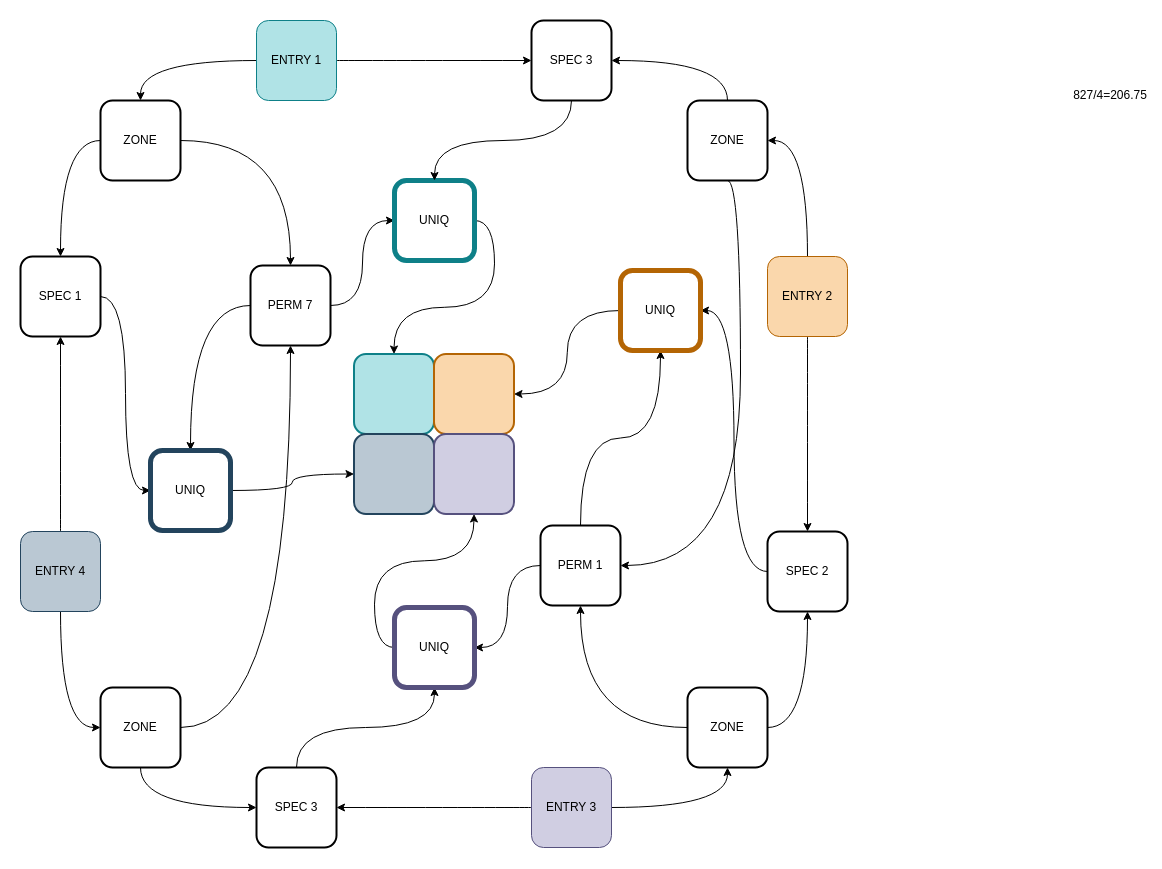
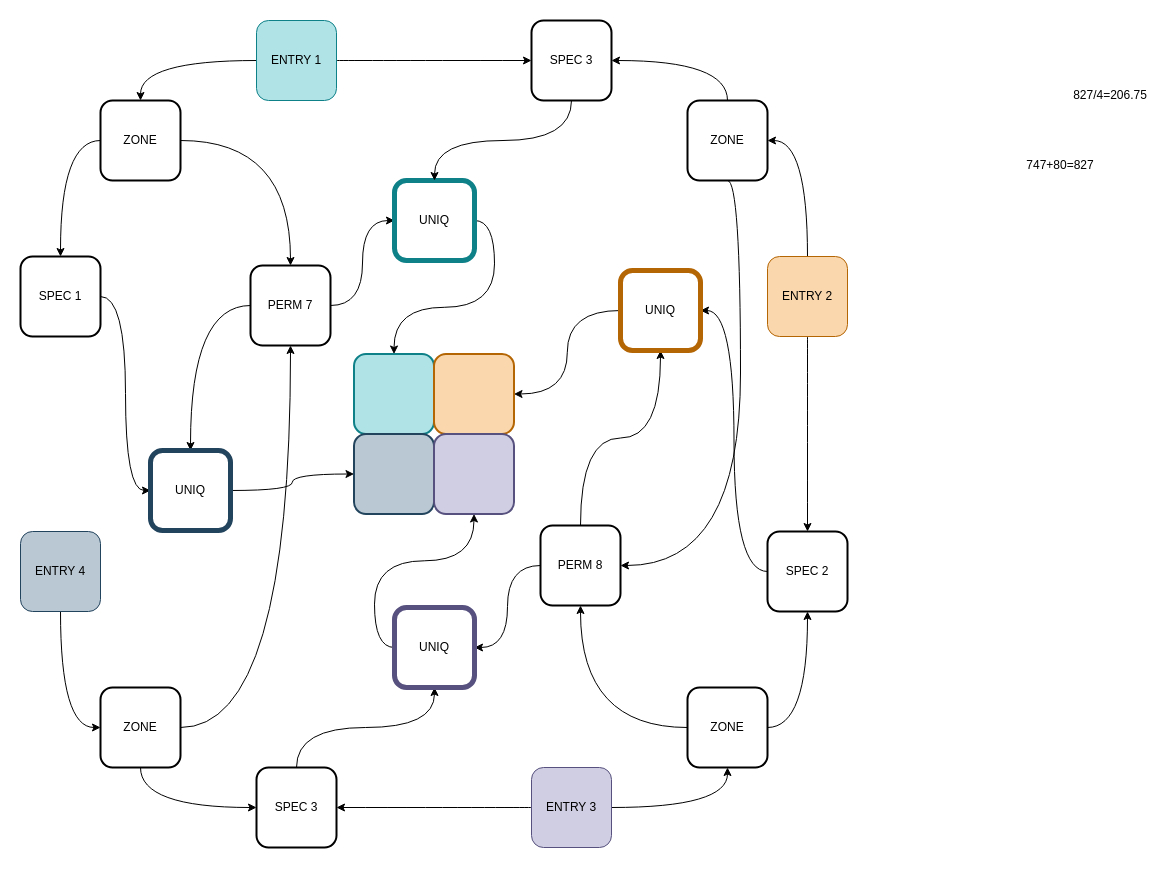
none -> (1061, 166)
(61, 436) -> none
(581, 566) -> (581, 566)
